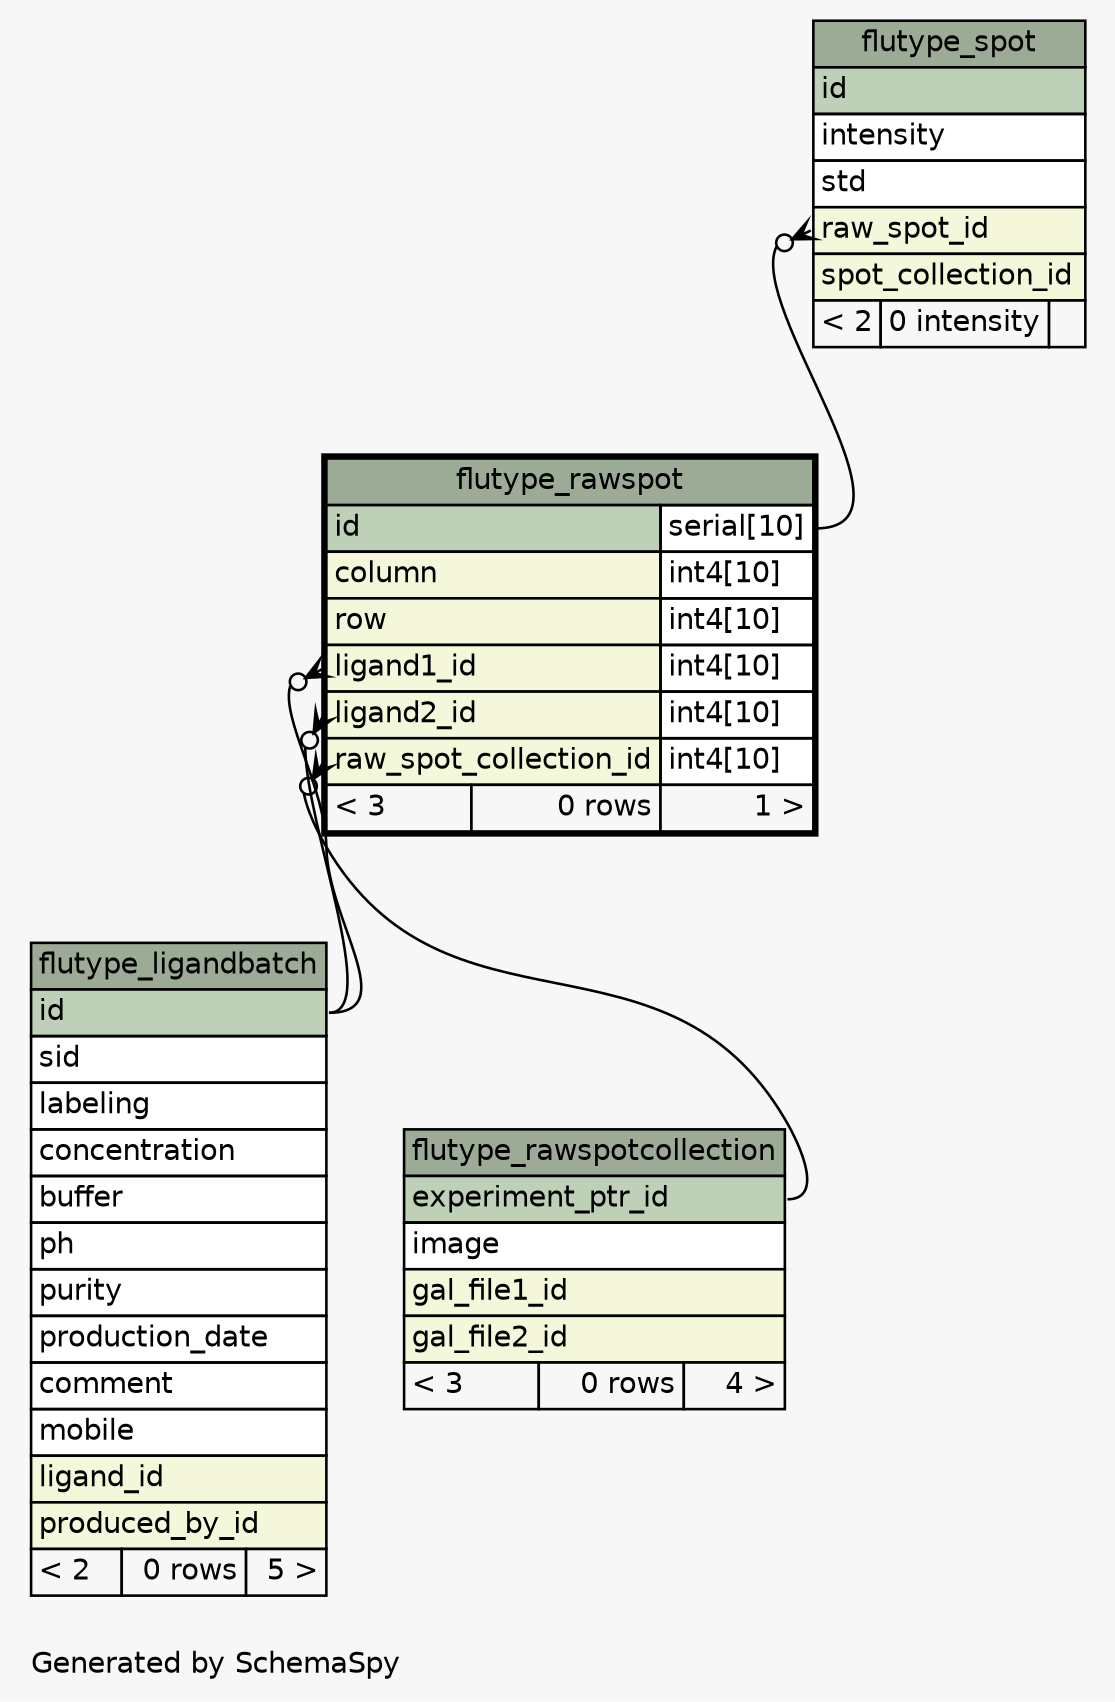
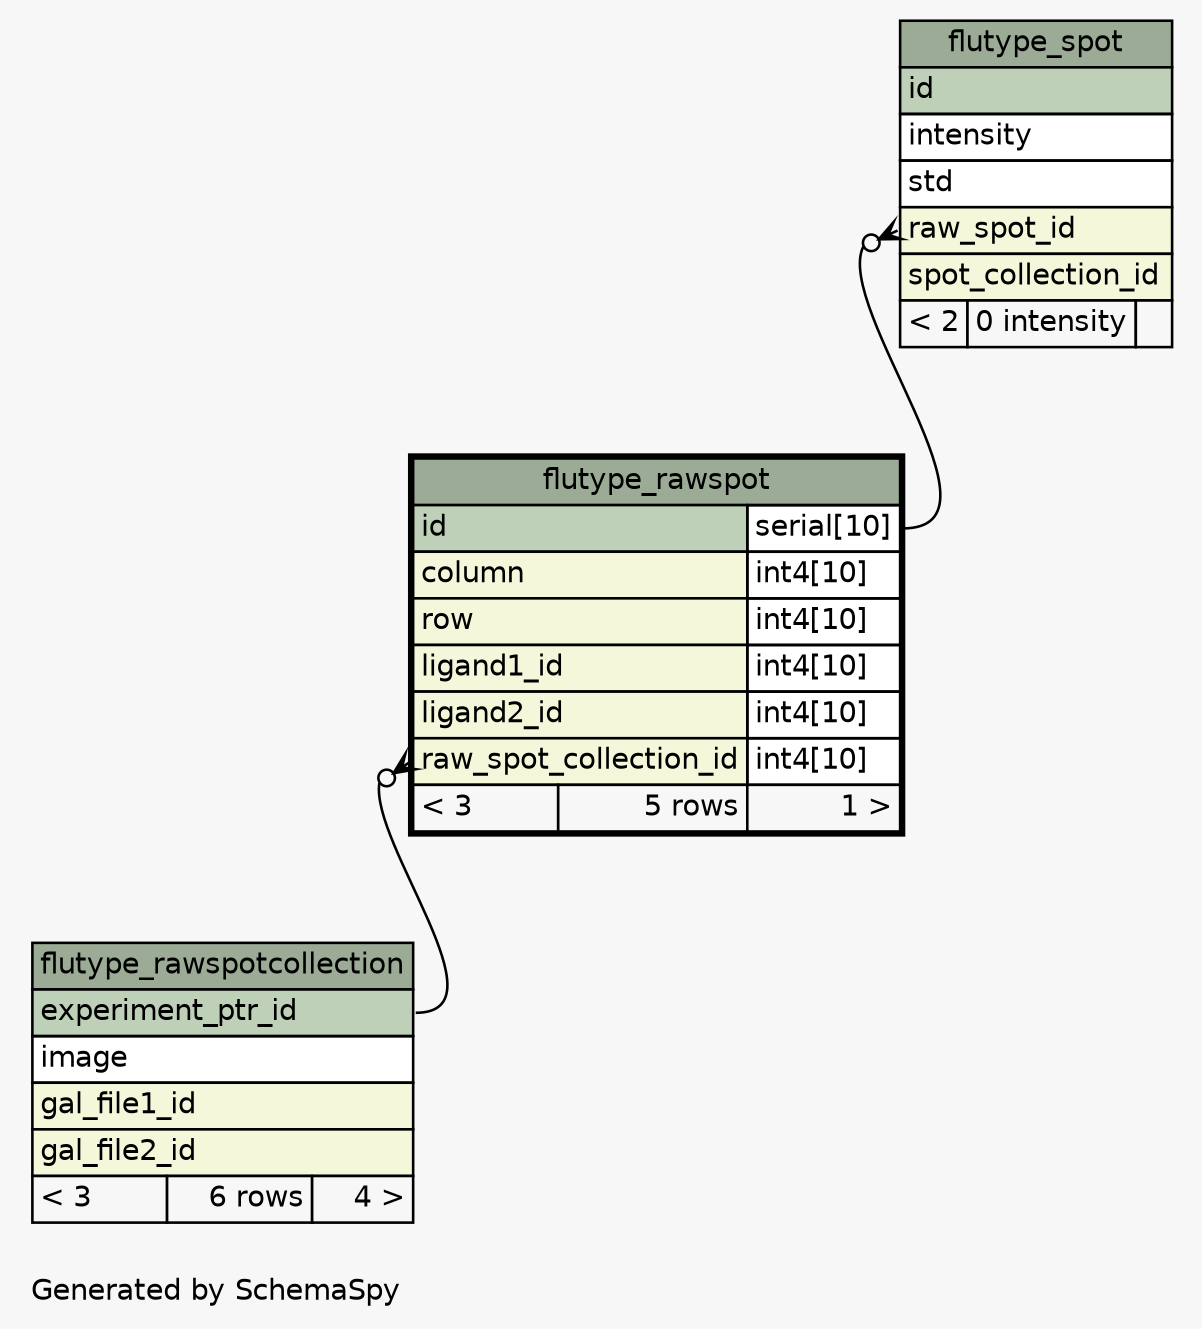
(605, 807) -> (692, 807)
(179, 1269) -> none
(628, 1385) -> (256, 1198)
